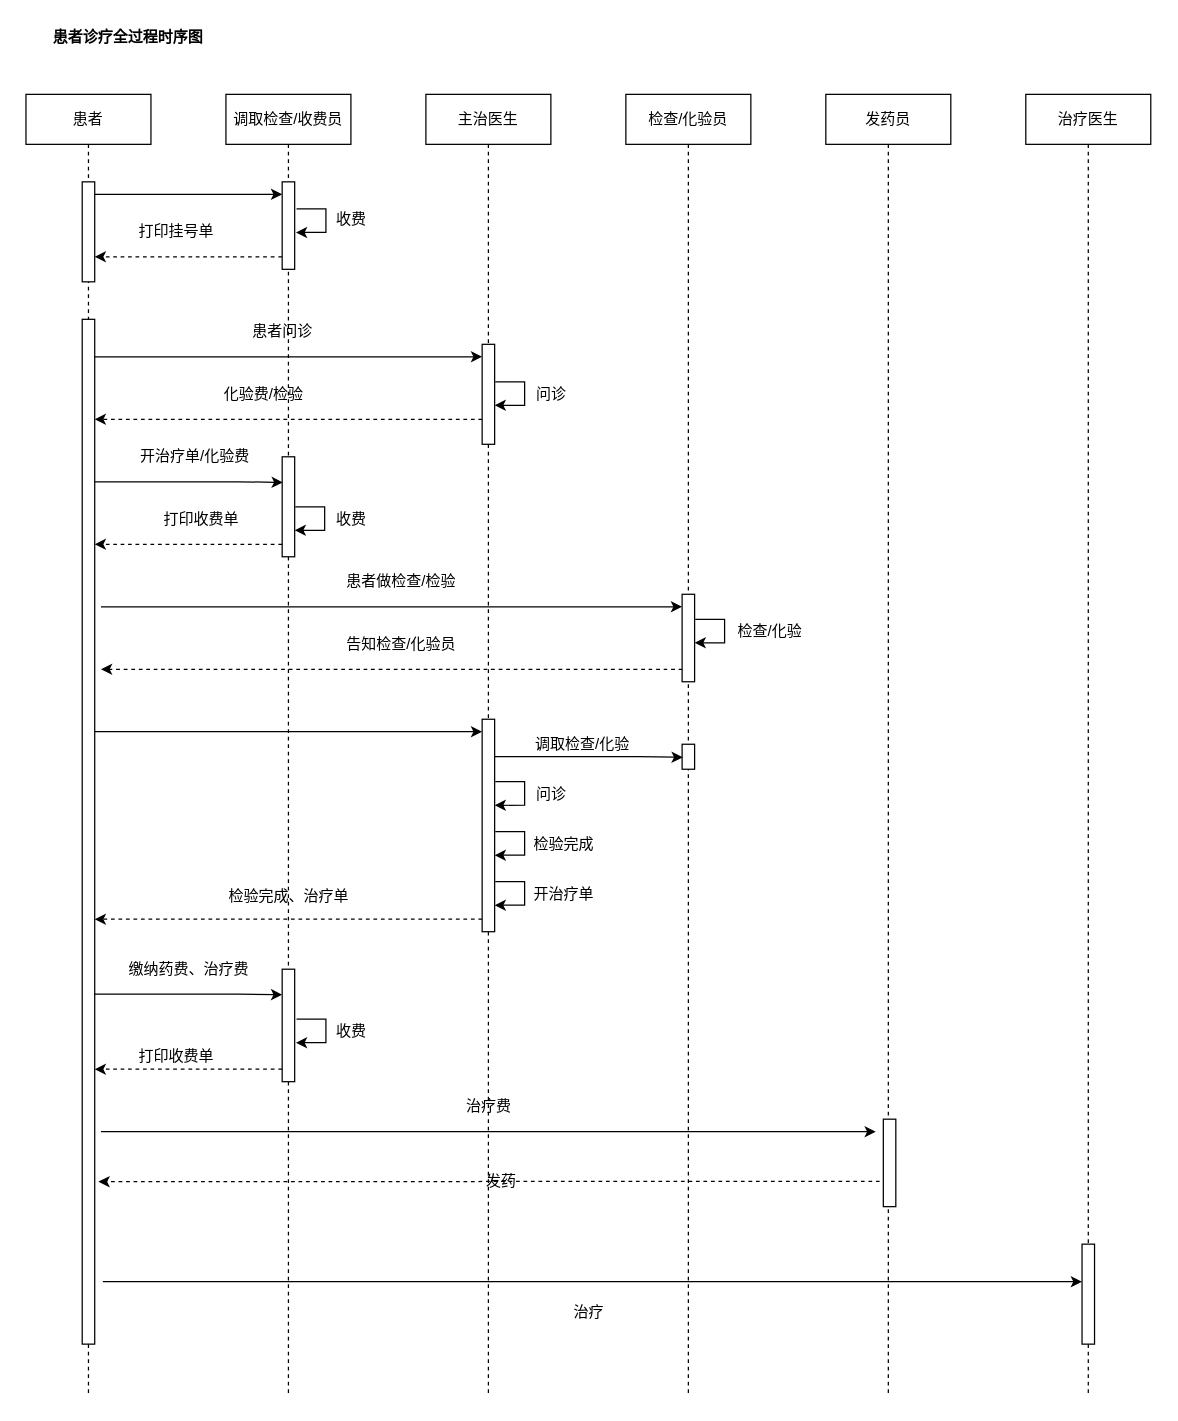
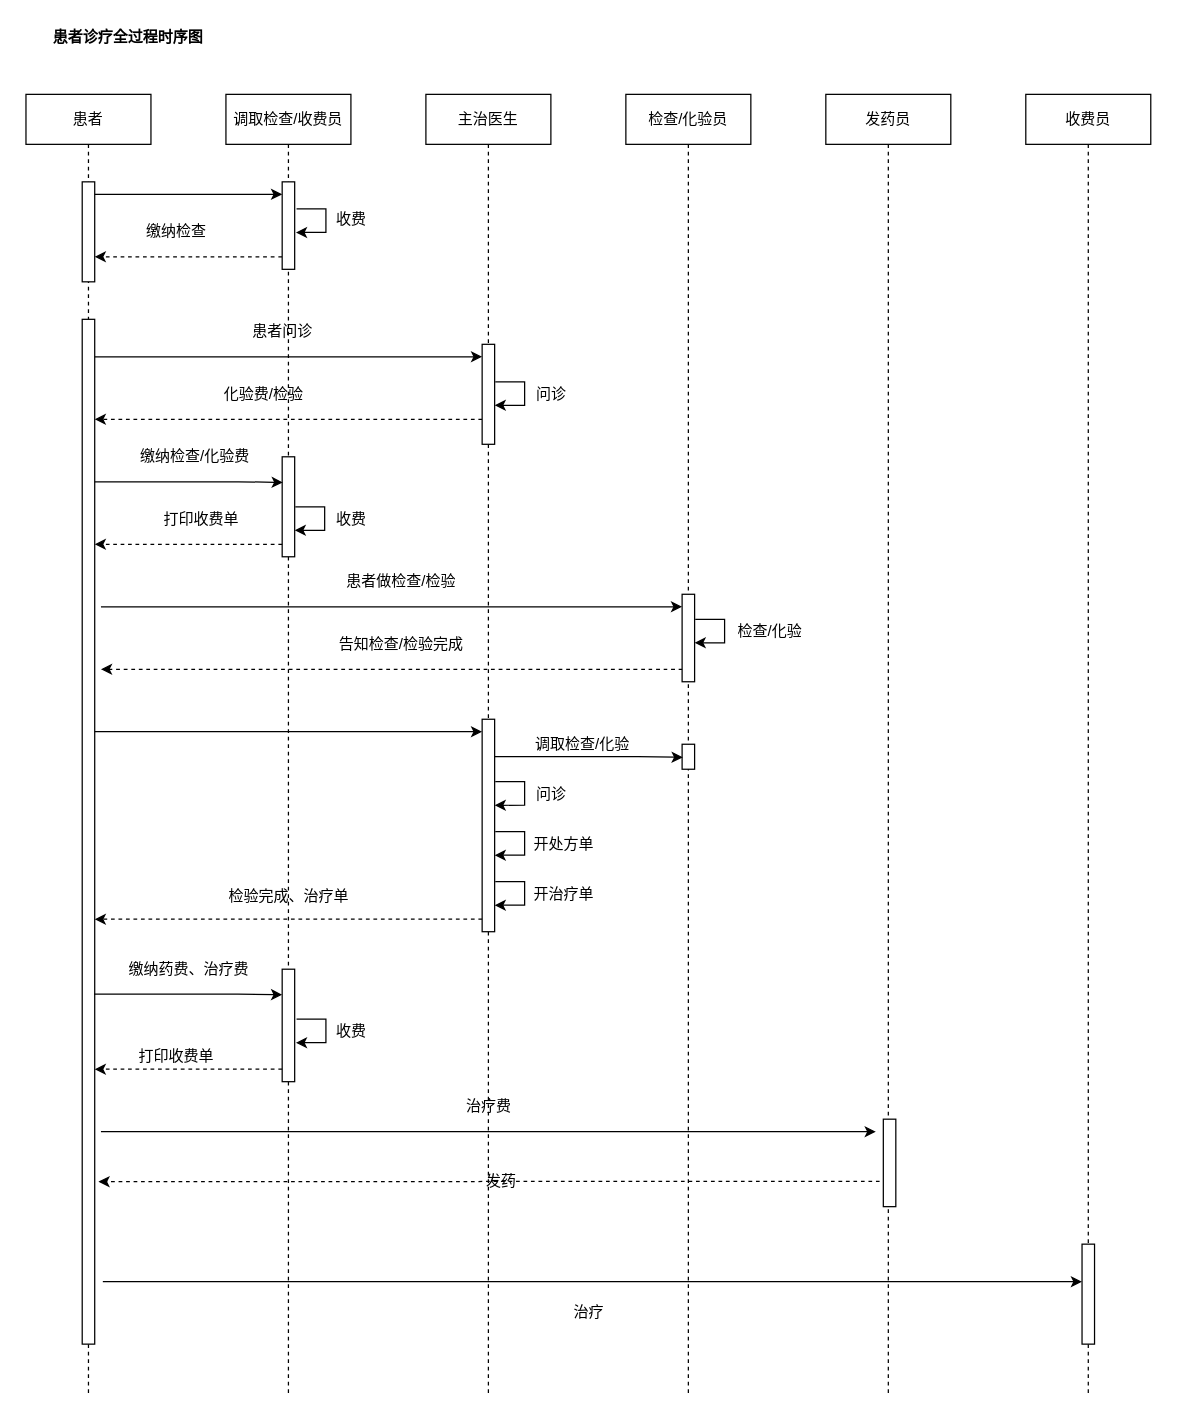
(1088, 119) -> (1088, 119)
(176, 232) -> (176, 232)
(195, 457) -> (195, 457)
(401, 644) -> (401, 644)
(564, 844) -> (564, 844)
